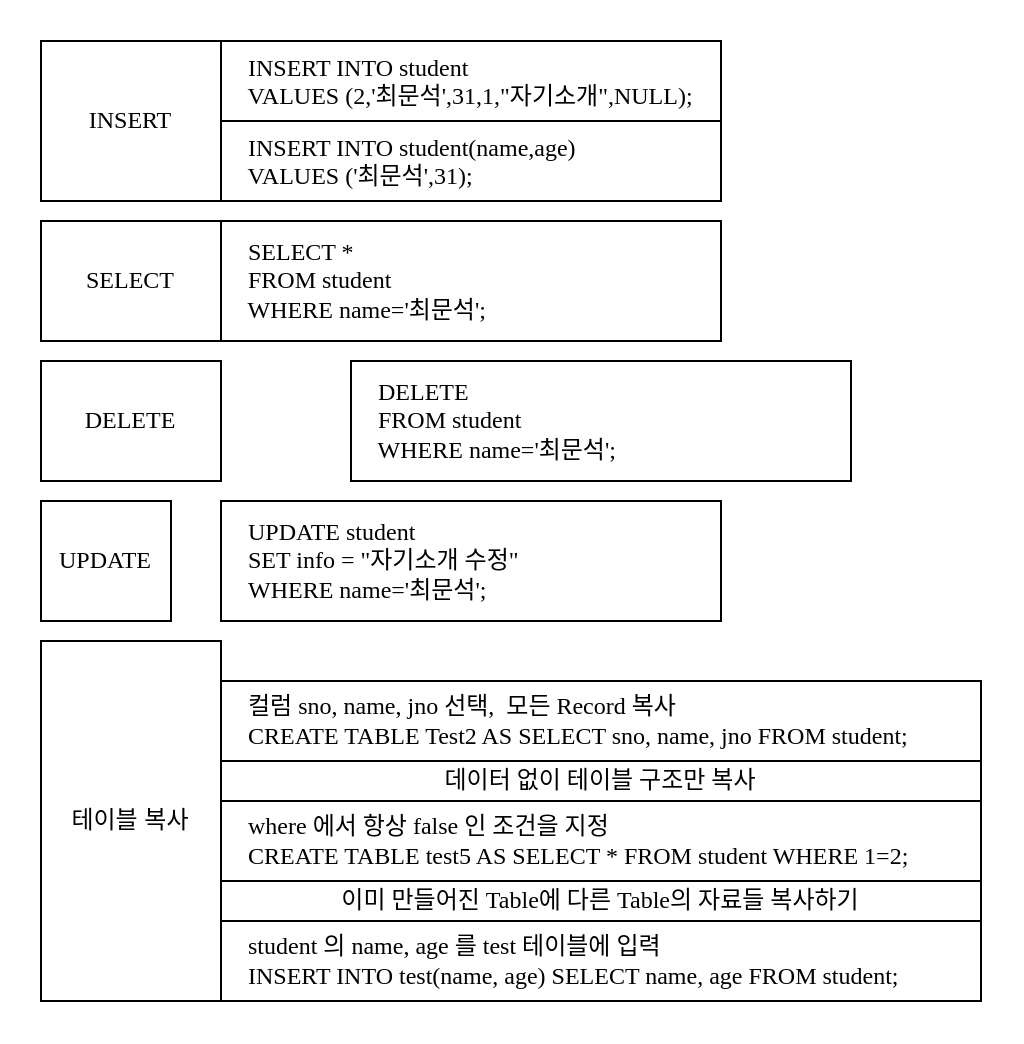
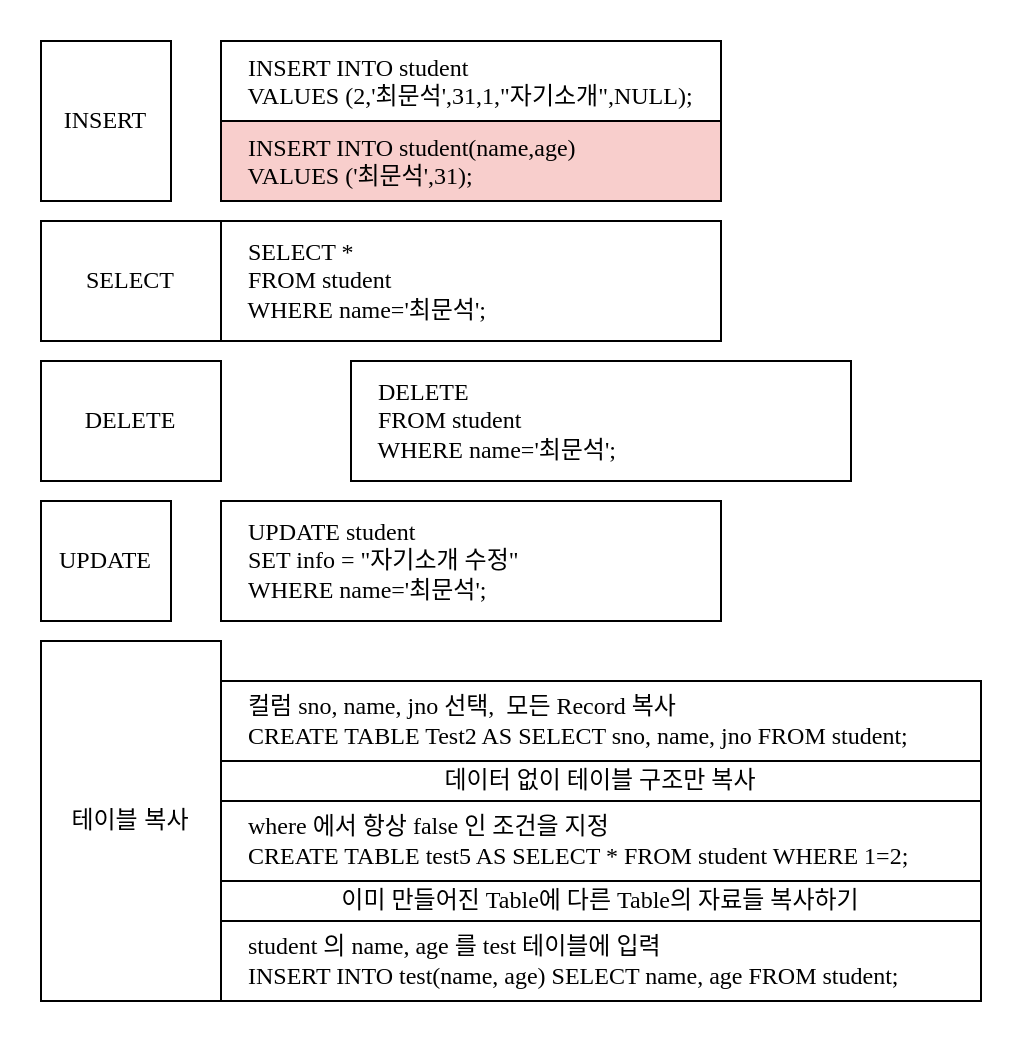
(131, 121) -> (106, 121)
(471, 161) -> (471, 161)
